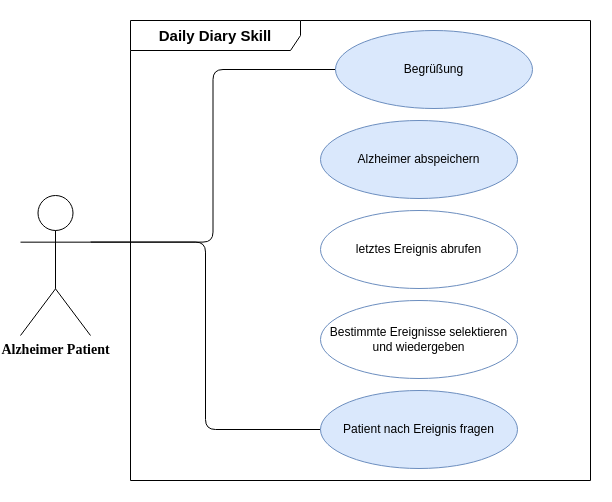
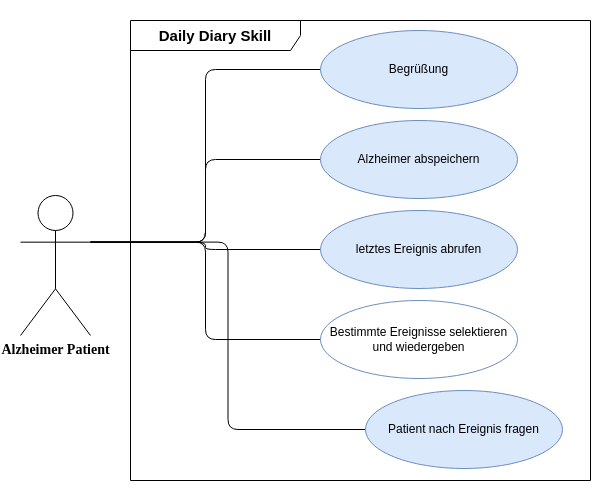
(434, 70) -> (419, 70)
none -> (265, 160)
none -> (261, 250)
(419, 250) -> (419, 250)
none -> (265, 340)
(419, 430) -> (464, 430)
